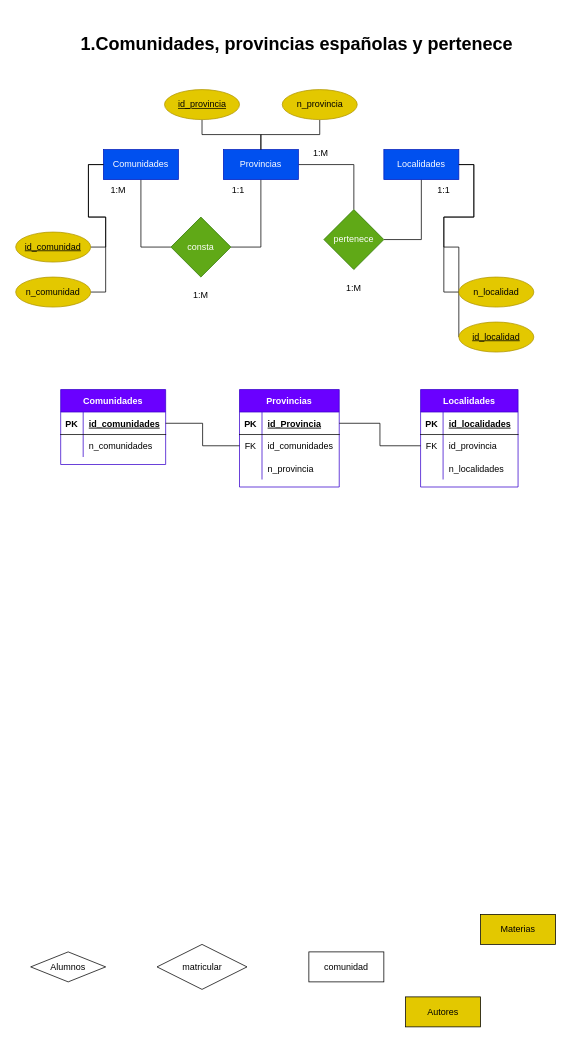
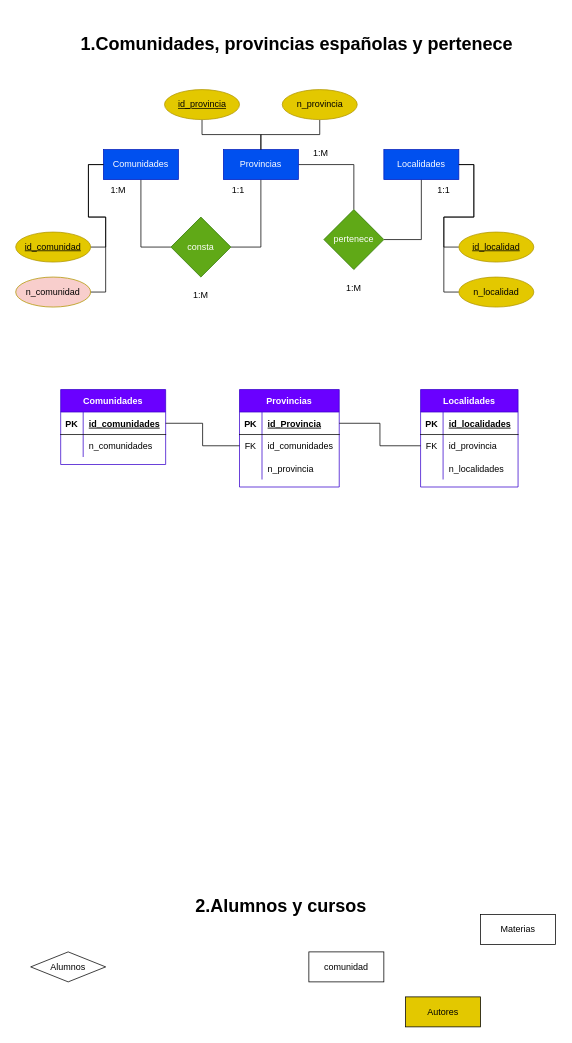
(53, 292) -> (53, 292)
(496, 337) -> (496, 247)
none -> (281, 903)
(518, 930) -> (518, 930)
(202, 967) -> none
